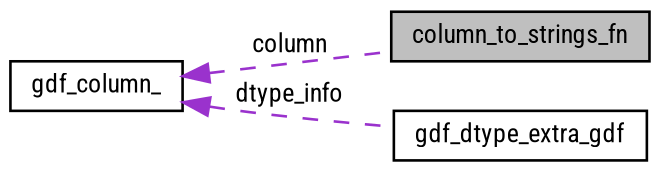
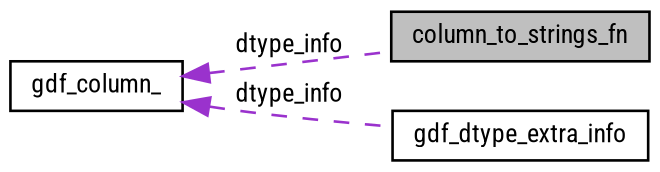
(287, 46) -> (287, 46)
(520, 136) -> (520, 136)
